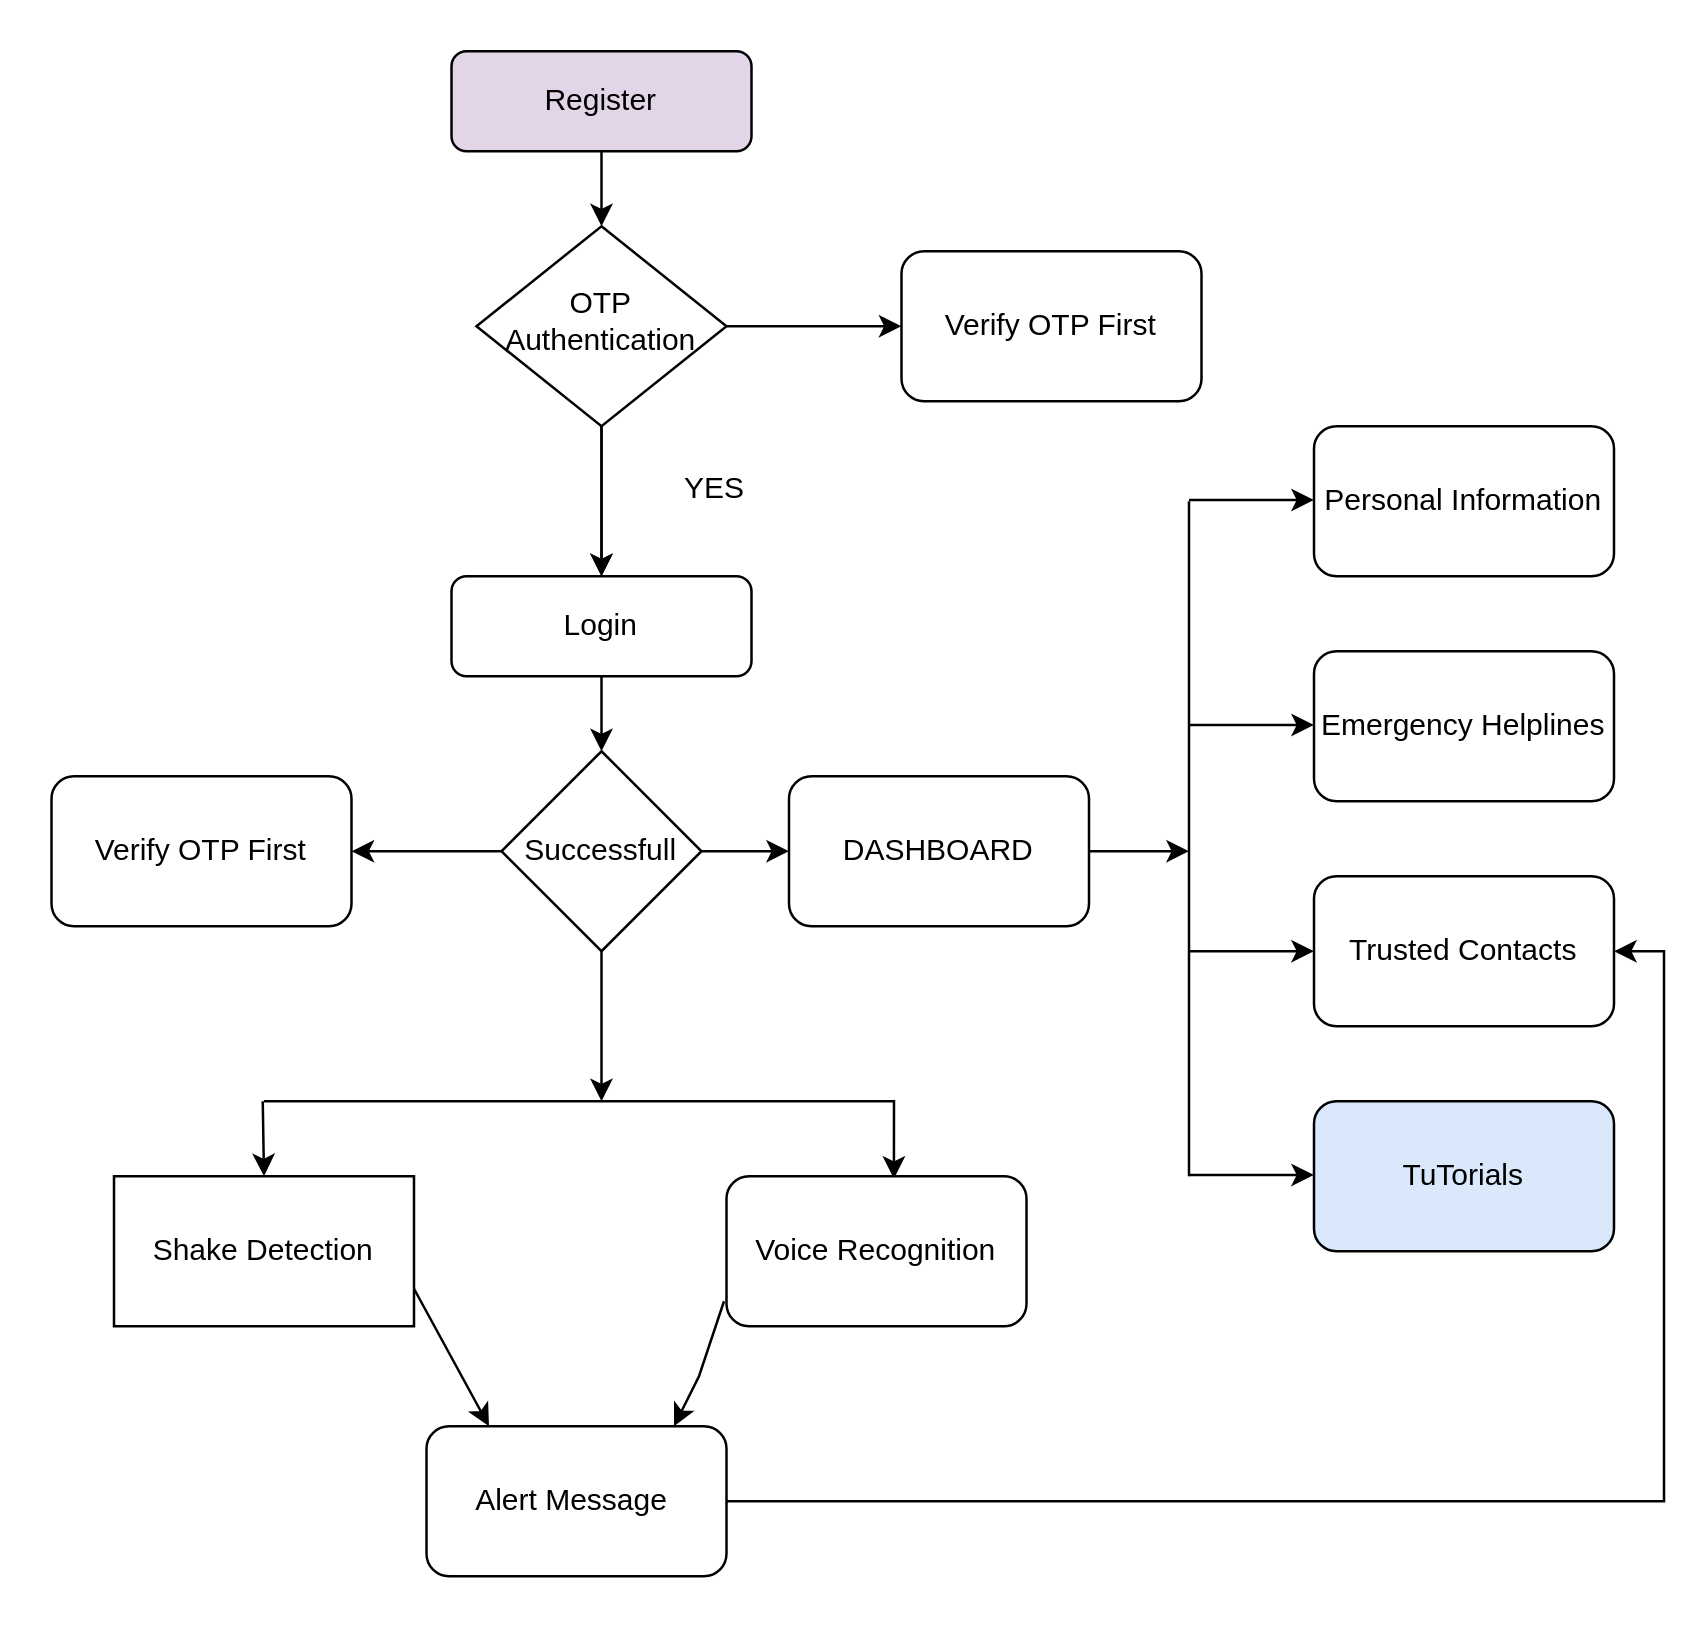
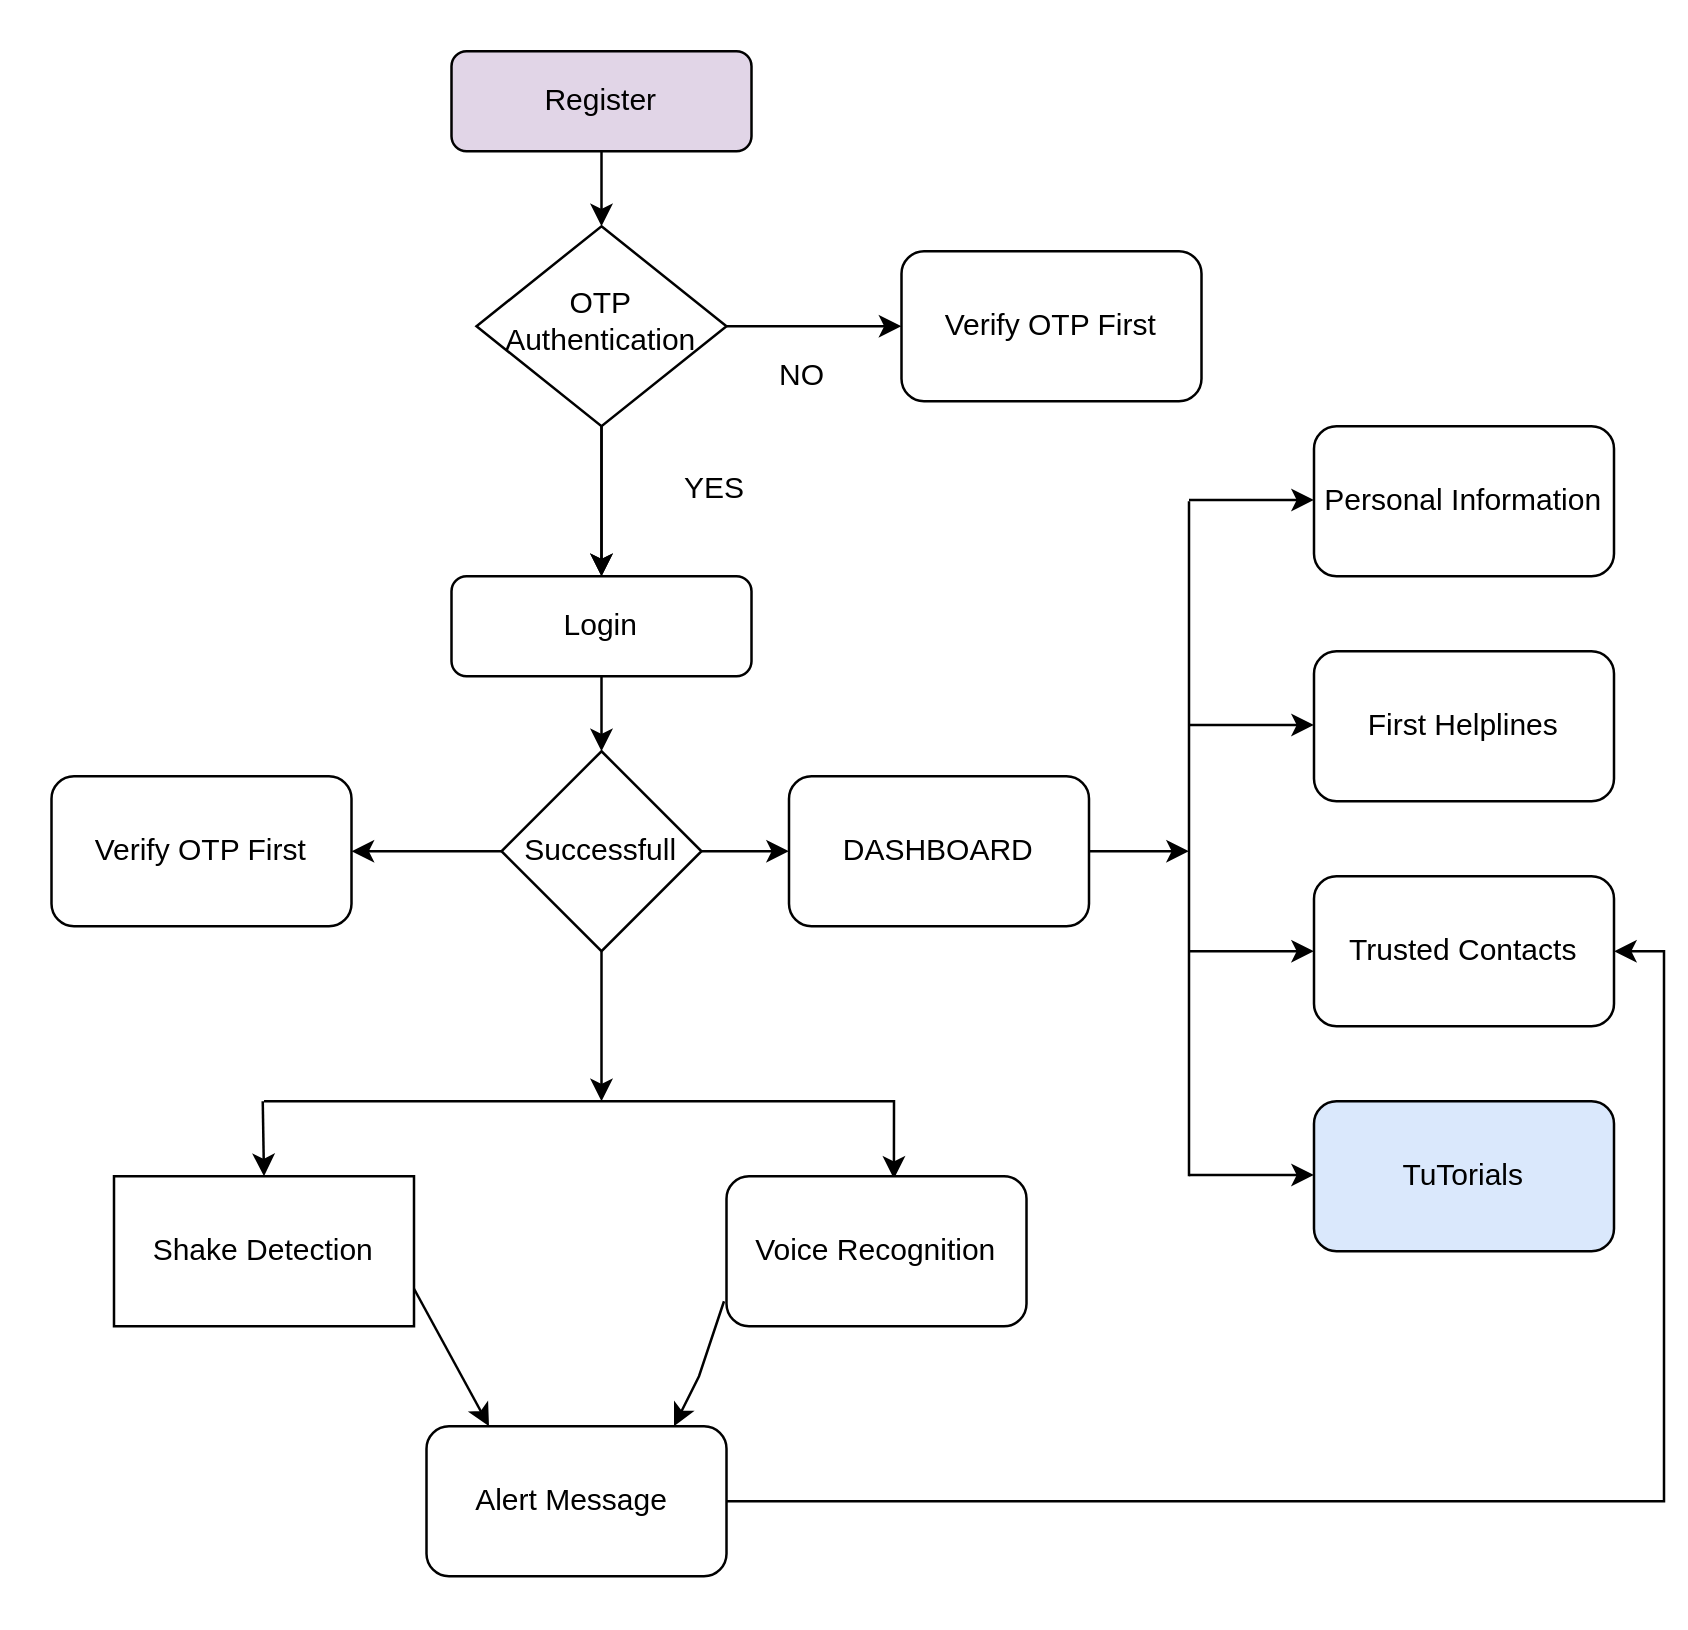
none -> (801, 376)
(1464, 726) -> (1464, 726)
